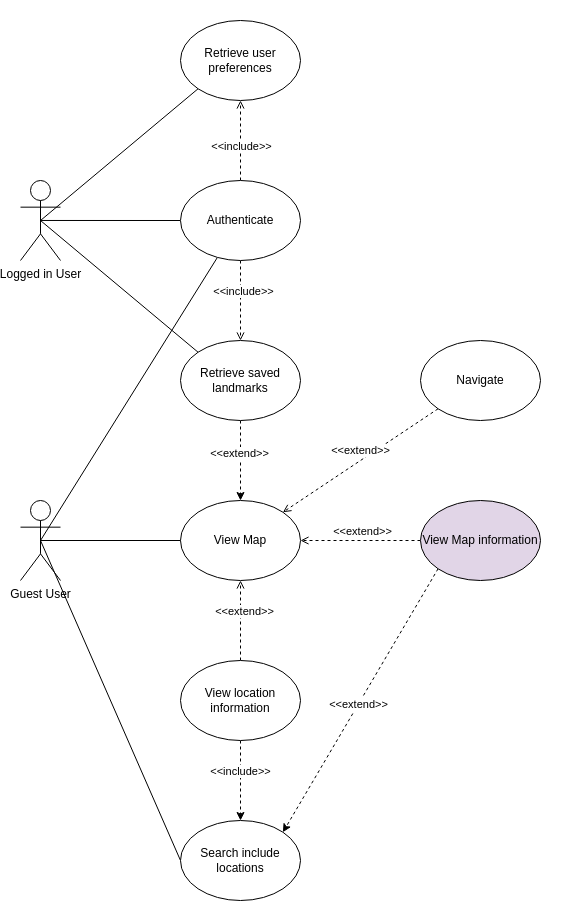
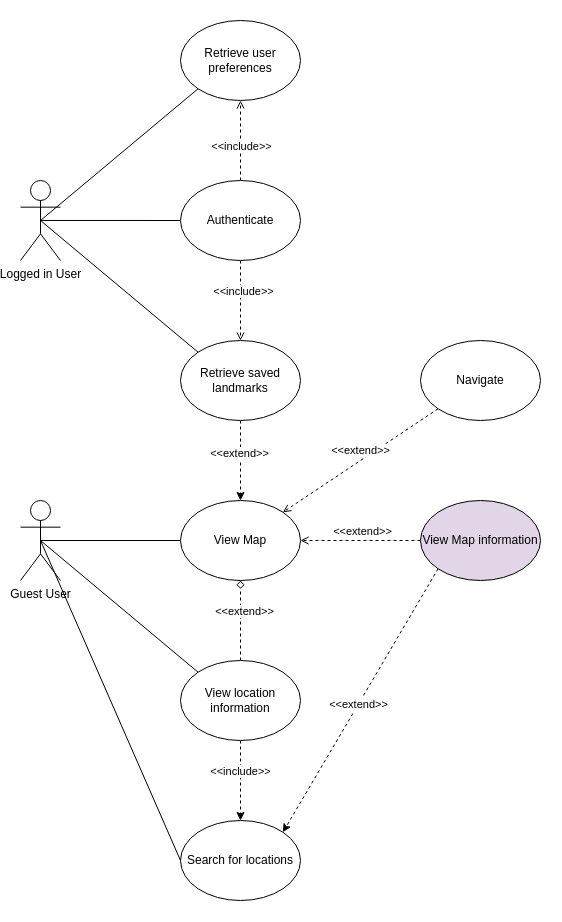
(130, 398) -> (120, 607)
(241, 586) -> (241, 589)
(241, 861) -> (241, 861)
